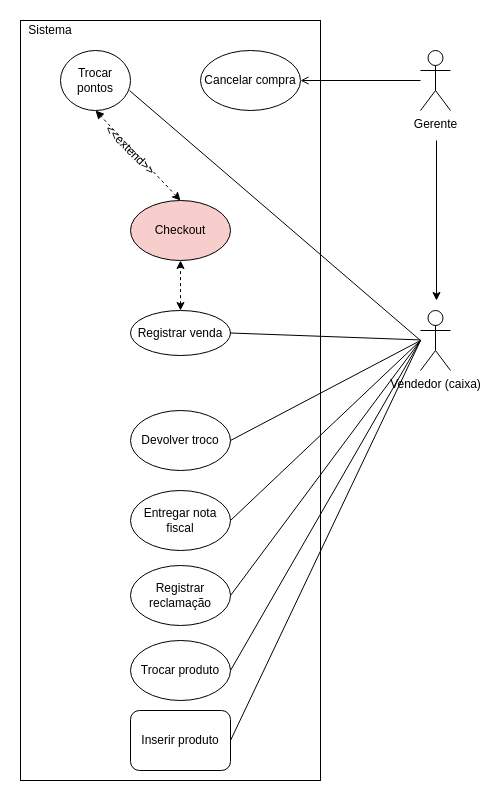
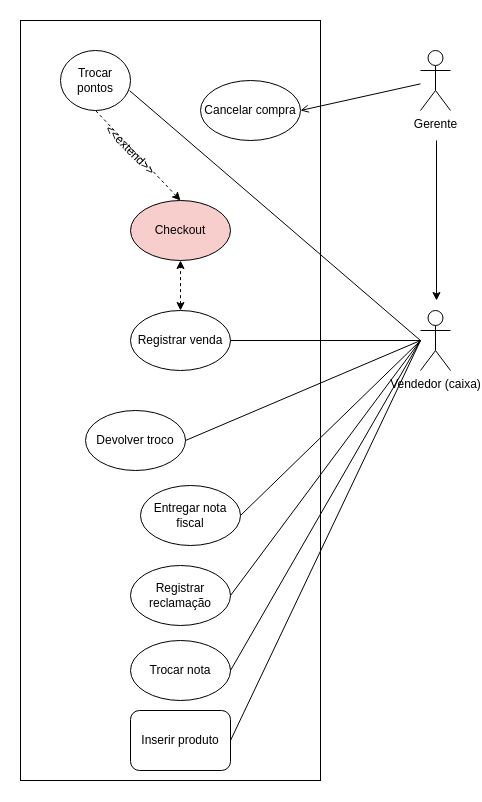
(51, 31) -> none
(251, 81) -> (251, 111)
(102, 117) -> (99, 114)
(181, 333) -> (181, 341)
(181, 441) -> (136, 441)
(181, 521) -> (191, 516)
(181, 671) -> (181, 671)
